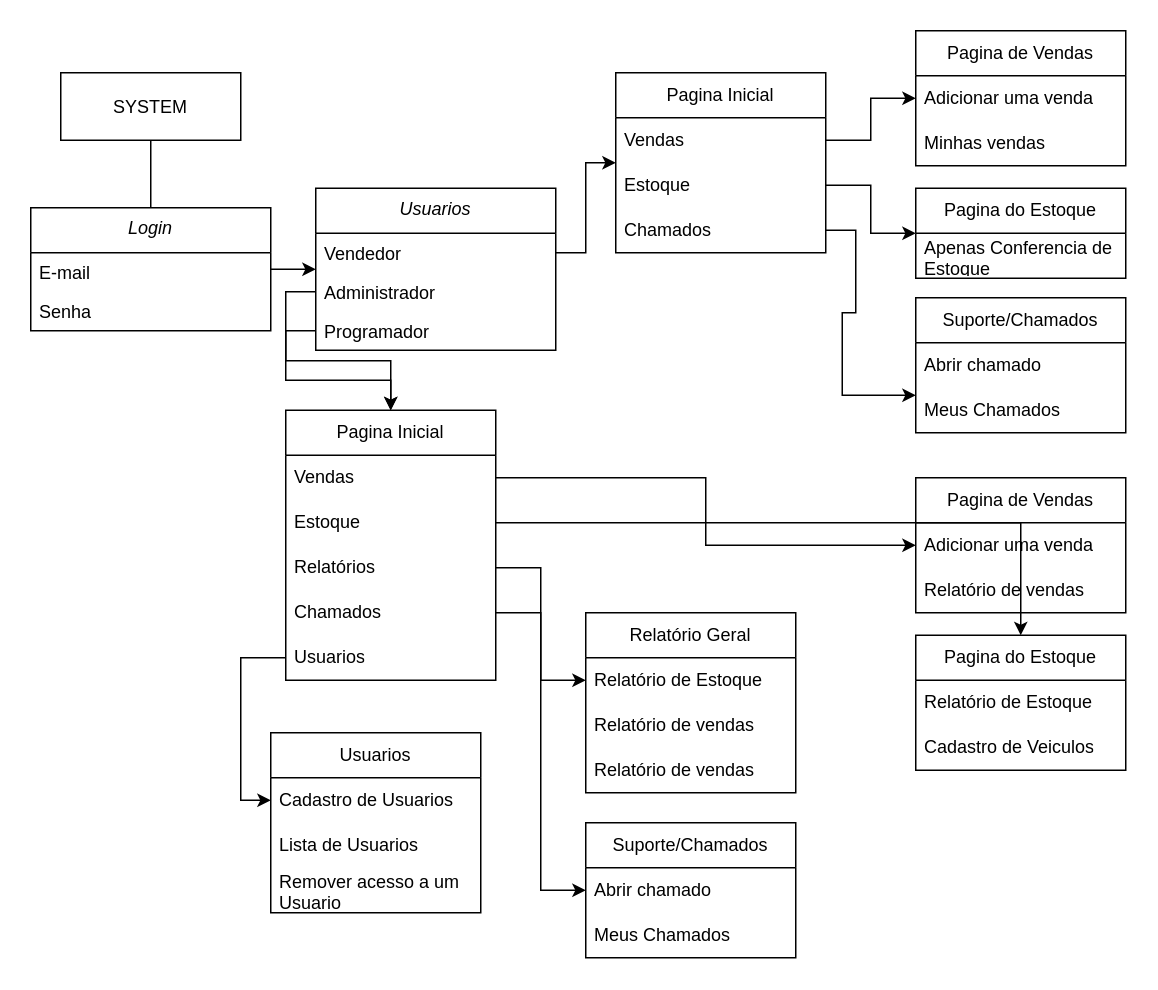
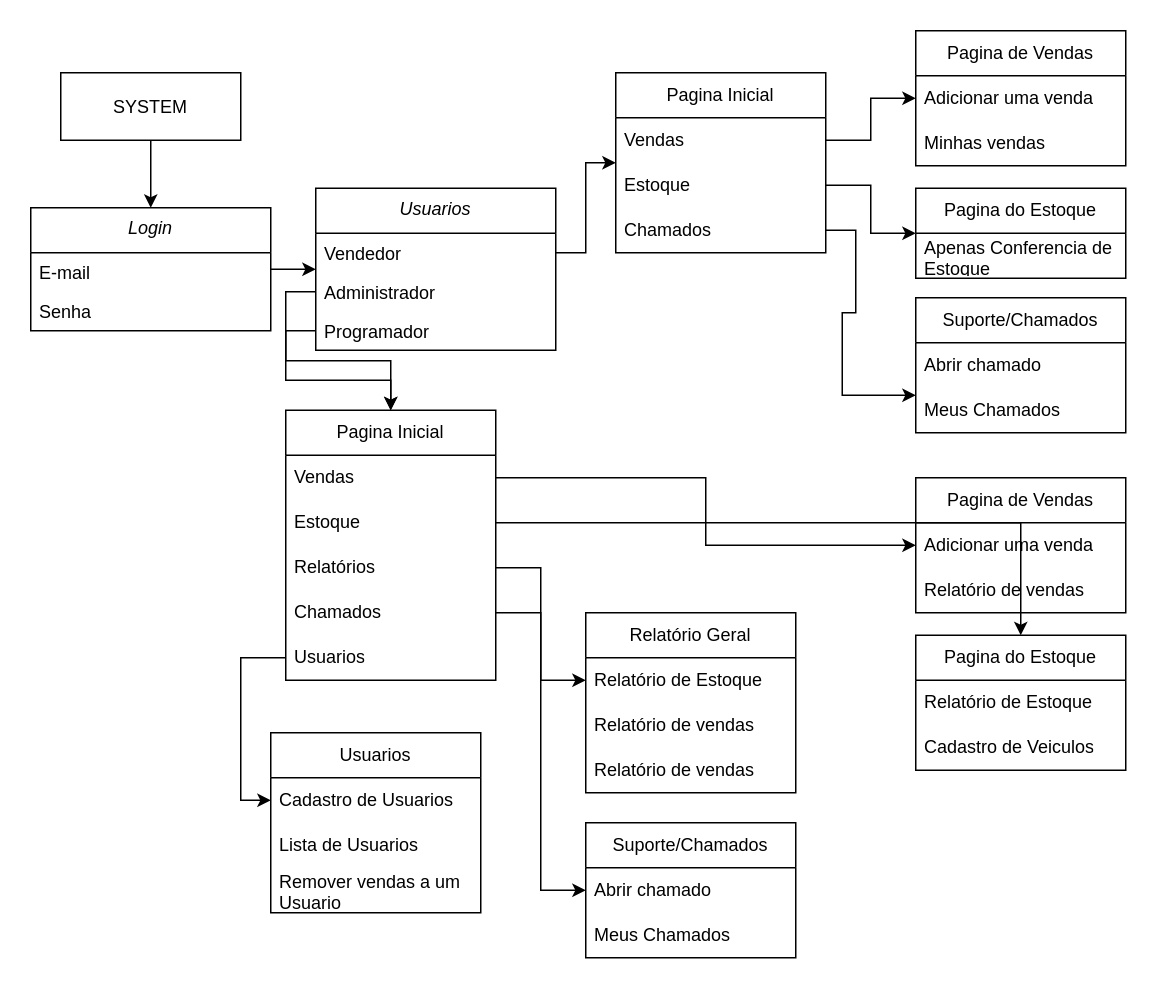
(151, 200) -> (151, 196)
(377, 890) -> (377, 890)
